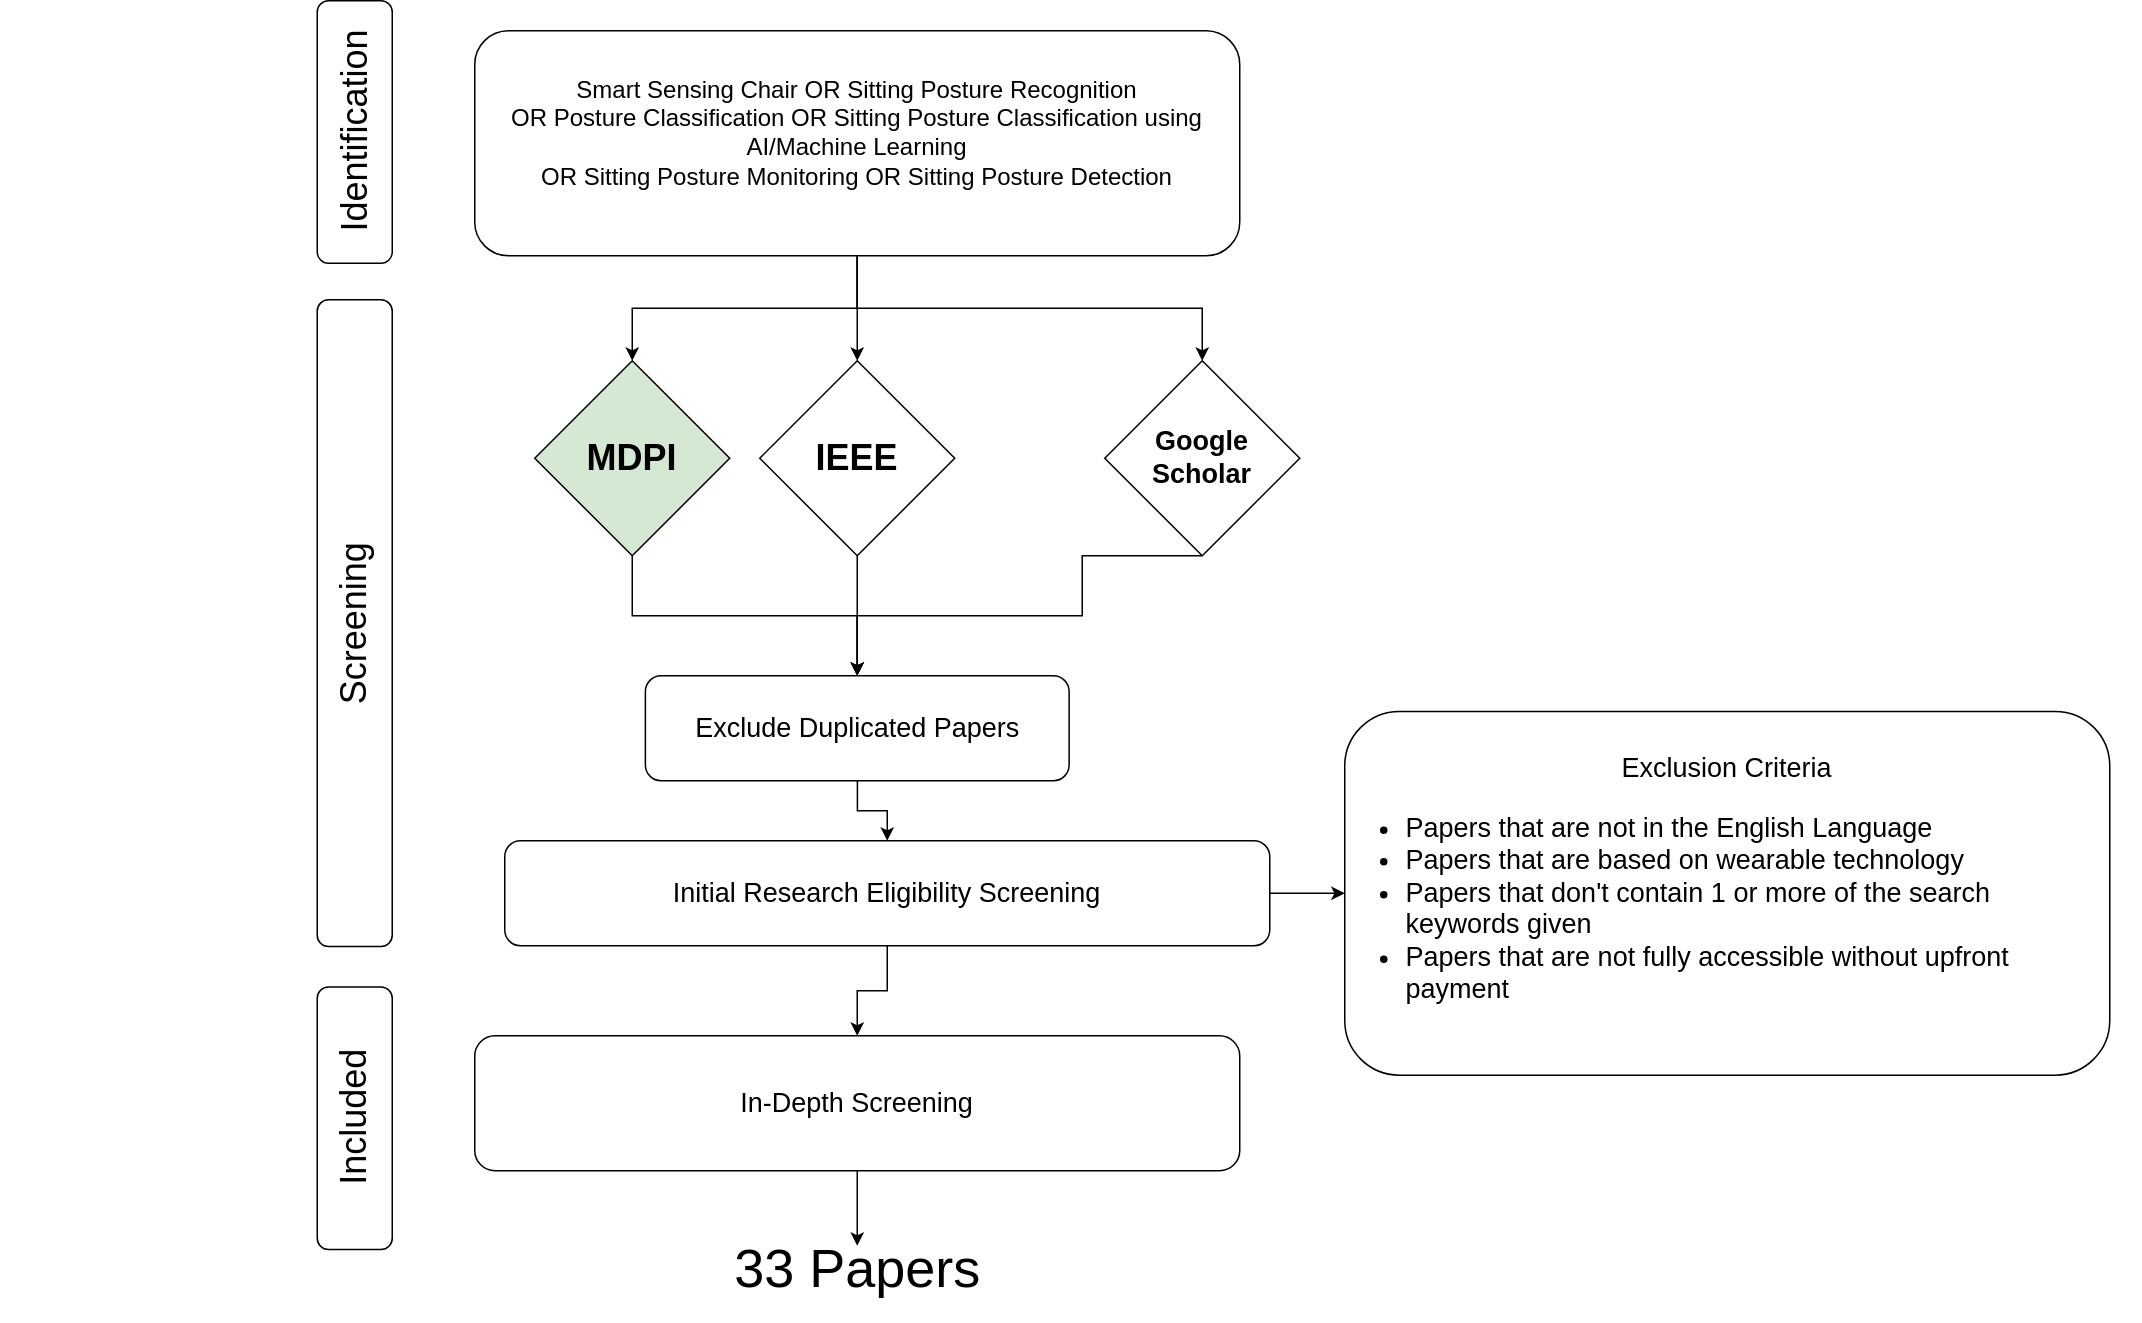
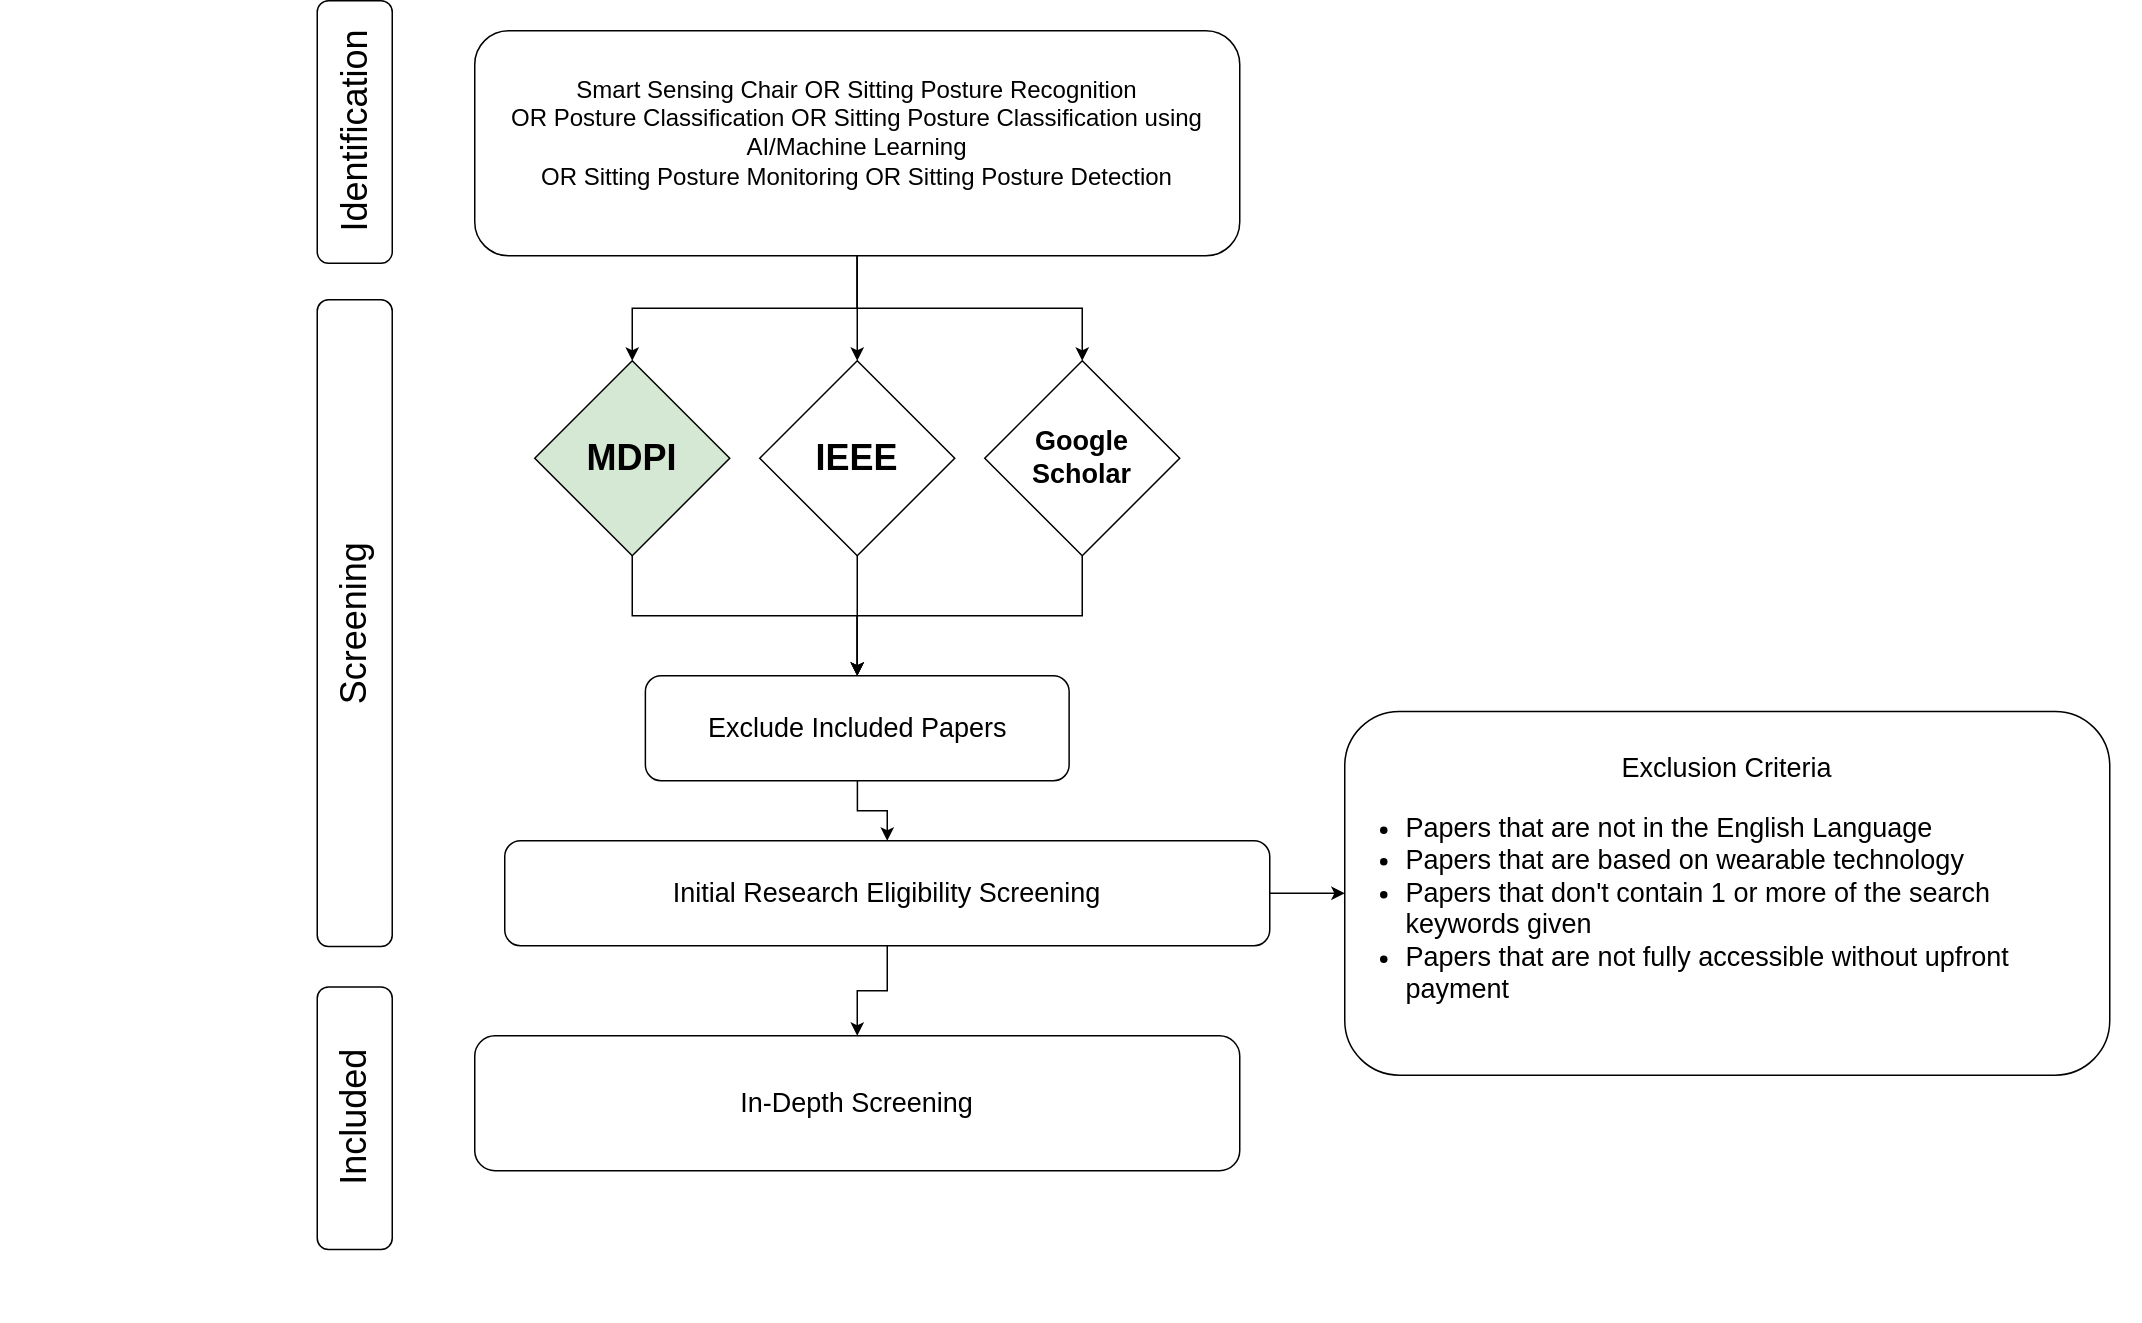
(1202, 458) -> (1082, 458)
(858, 728) -> (858, 728)
(857, 1203) -> none
(857, 1268) -> none
